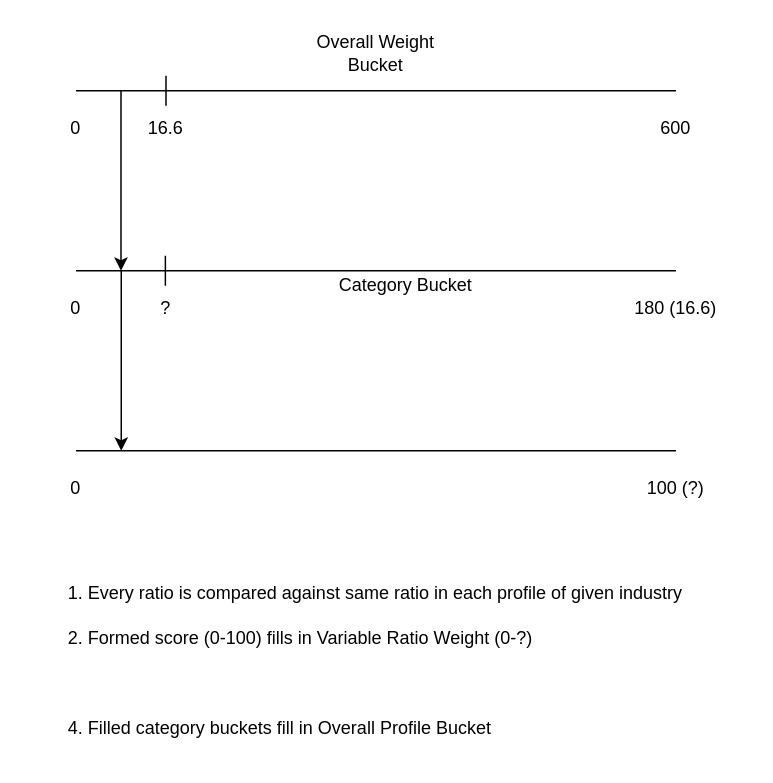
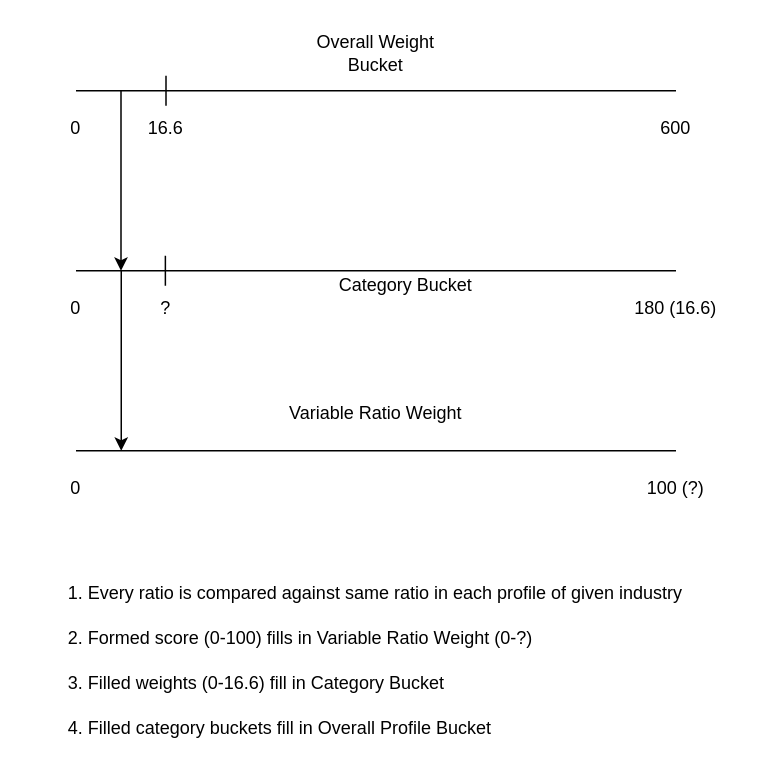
none -> (376, 413)
none -> (403, 683)
